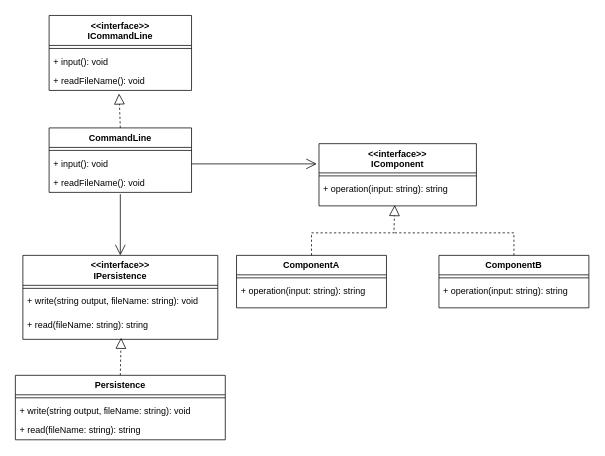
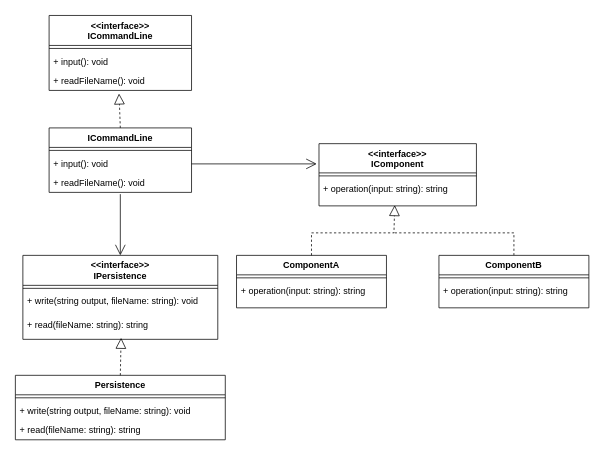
(120, 138) -> (120, 138)
